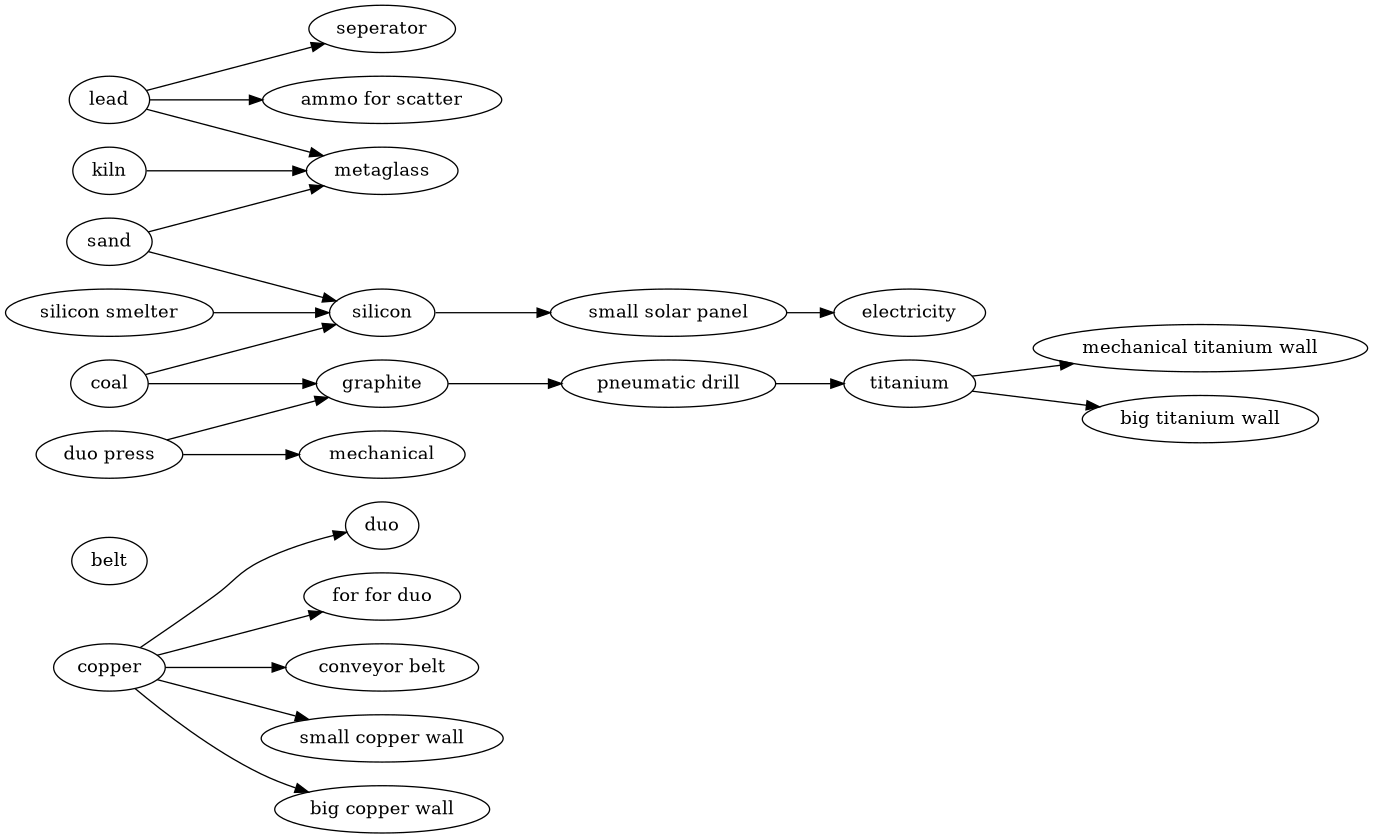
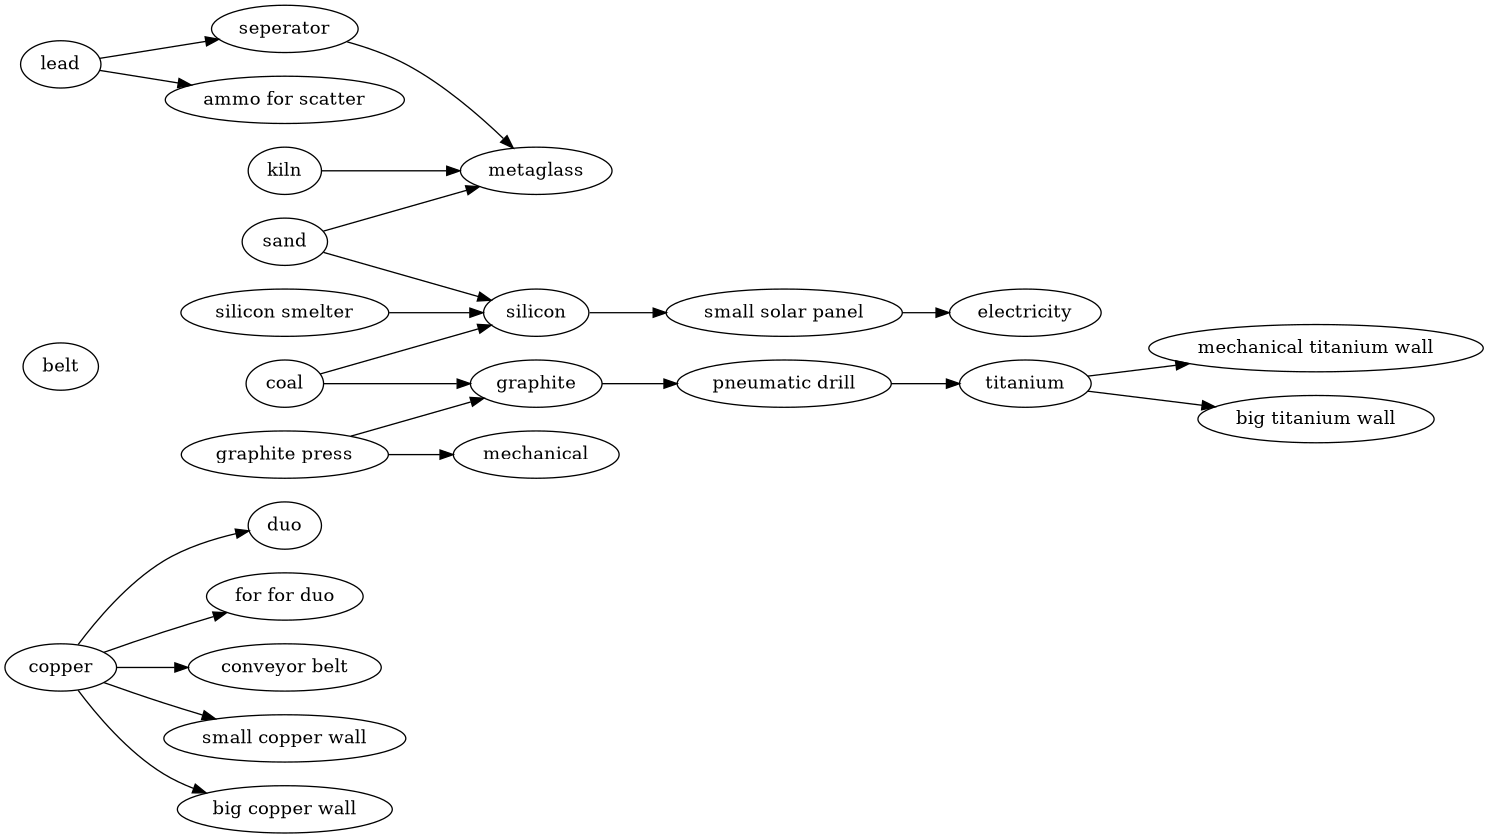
(228, 131) -> (432, 80)
(109, 455) -> (285, 455)
